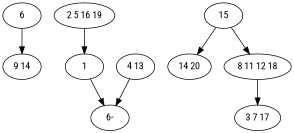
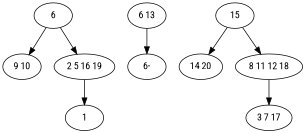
none -> (67, 38)
(22, 67) -> (22, 67)
(136, 67) -> (147, 16)
(96, 89) -> none
